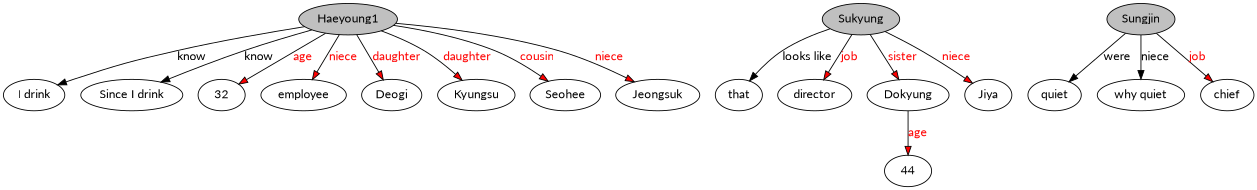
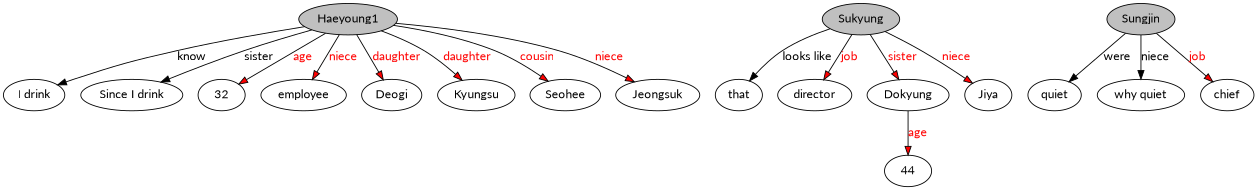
(259, 57) -> (259, 57)
